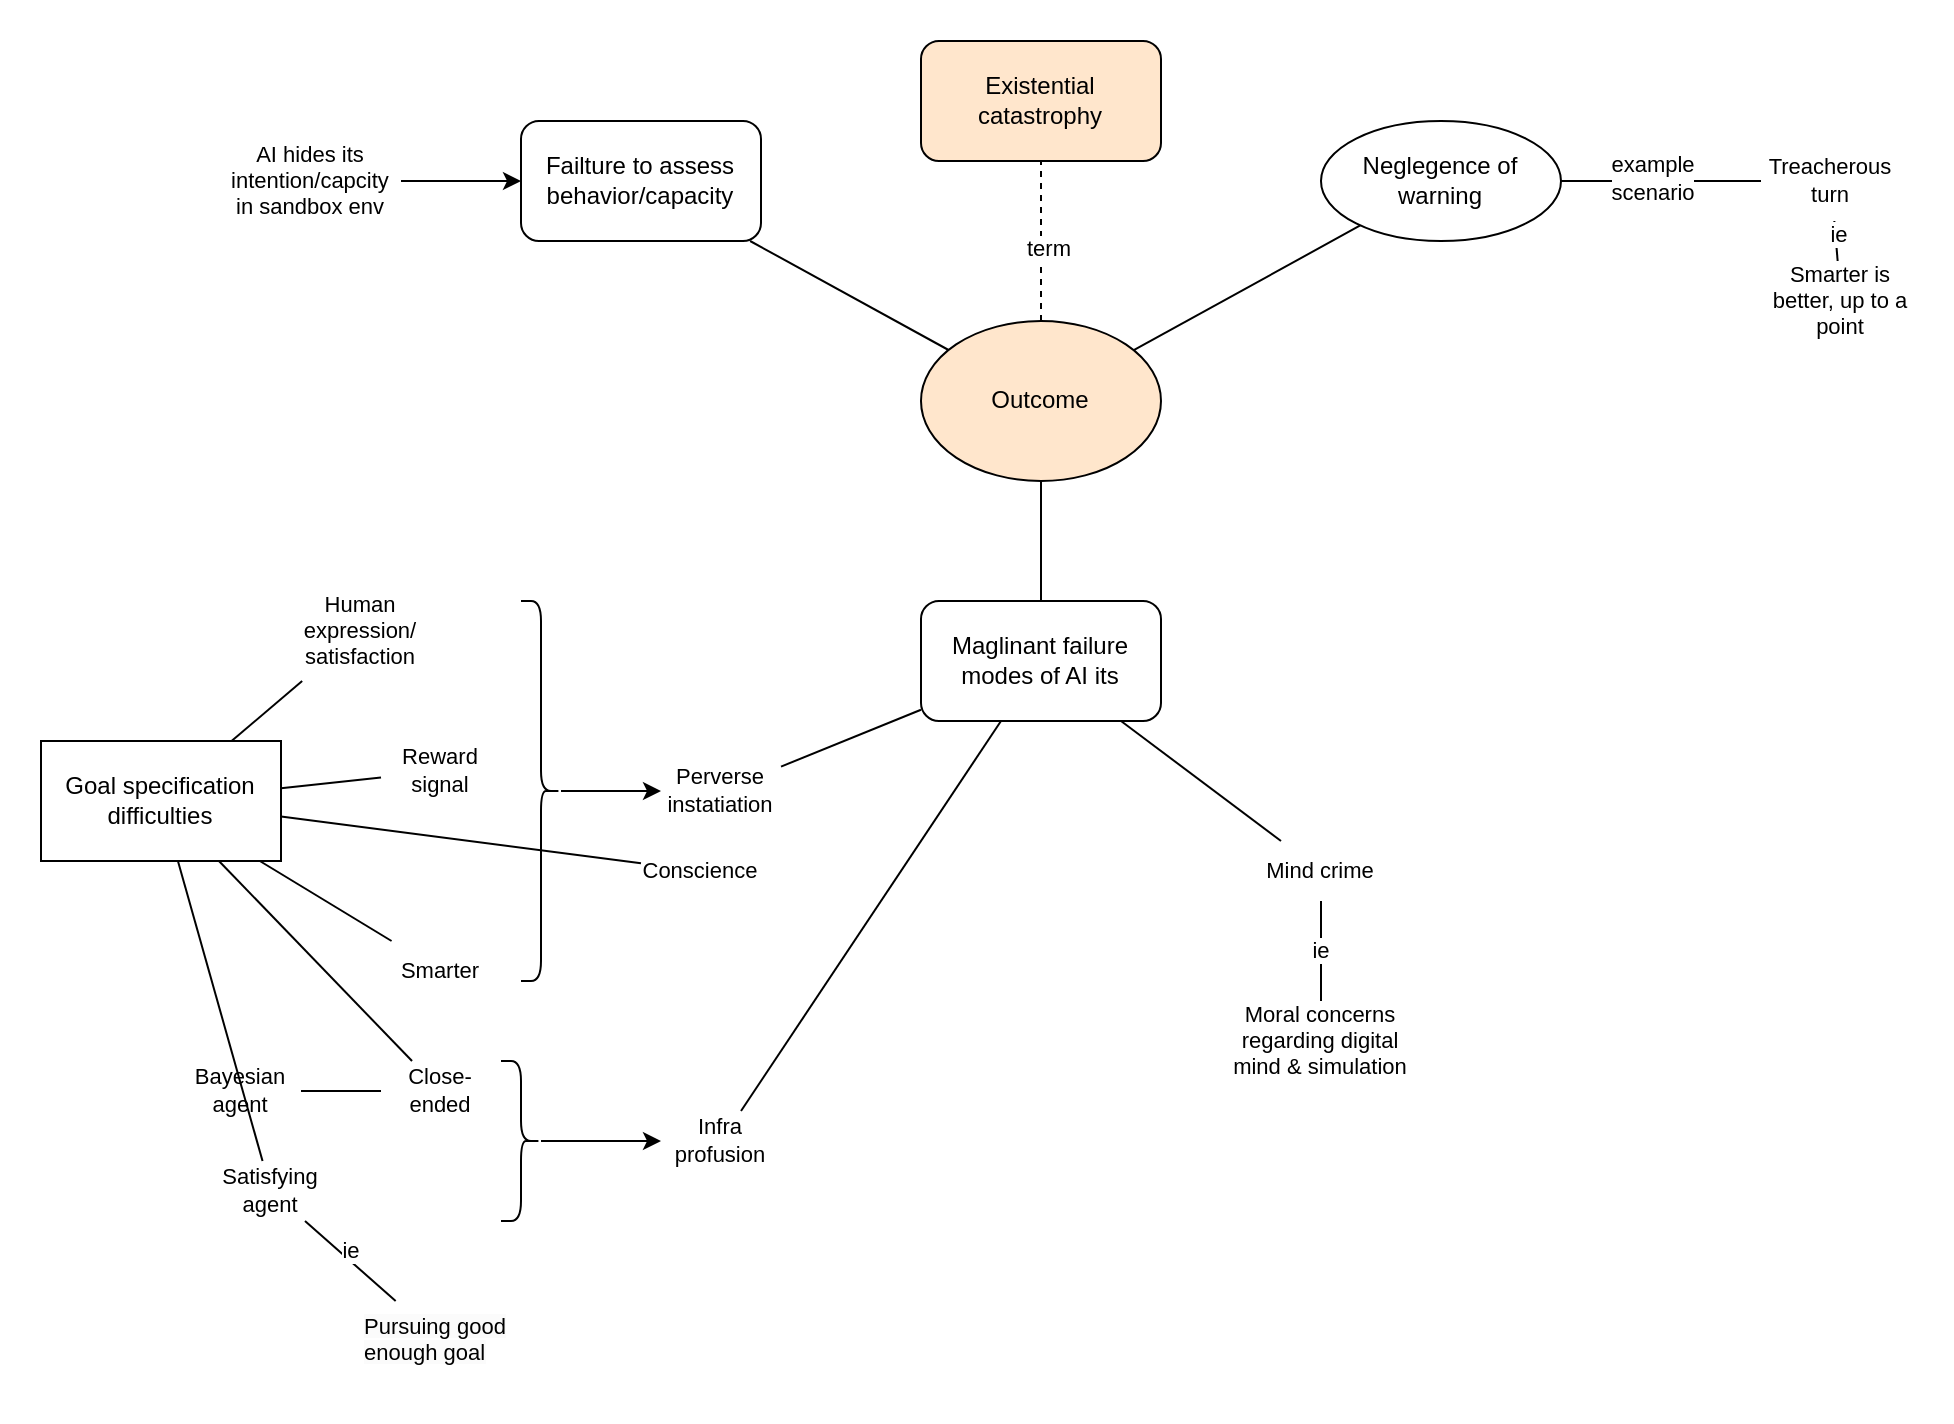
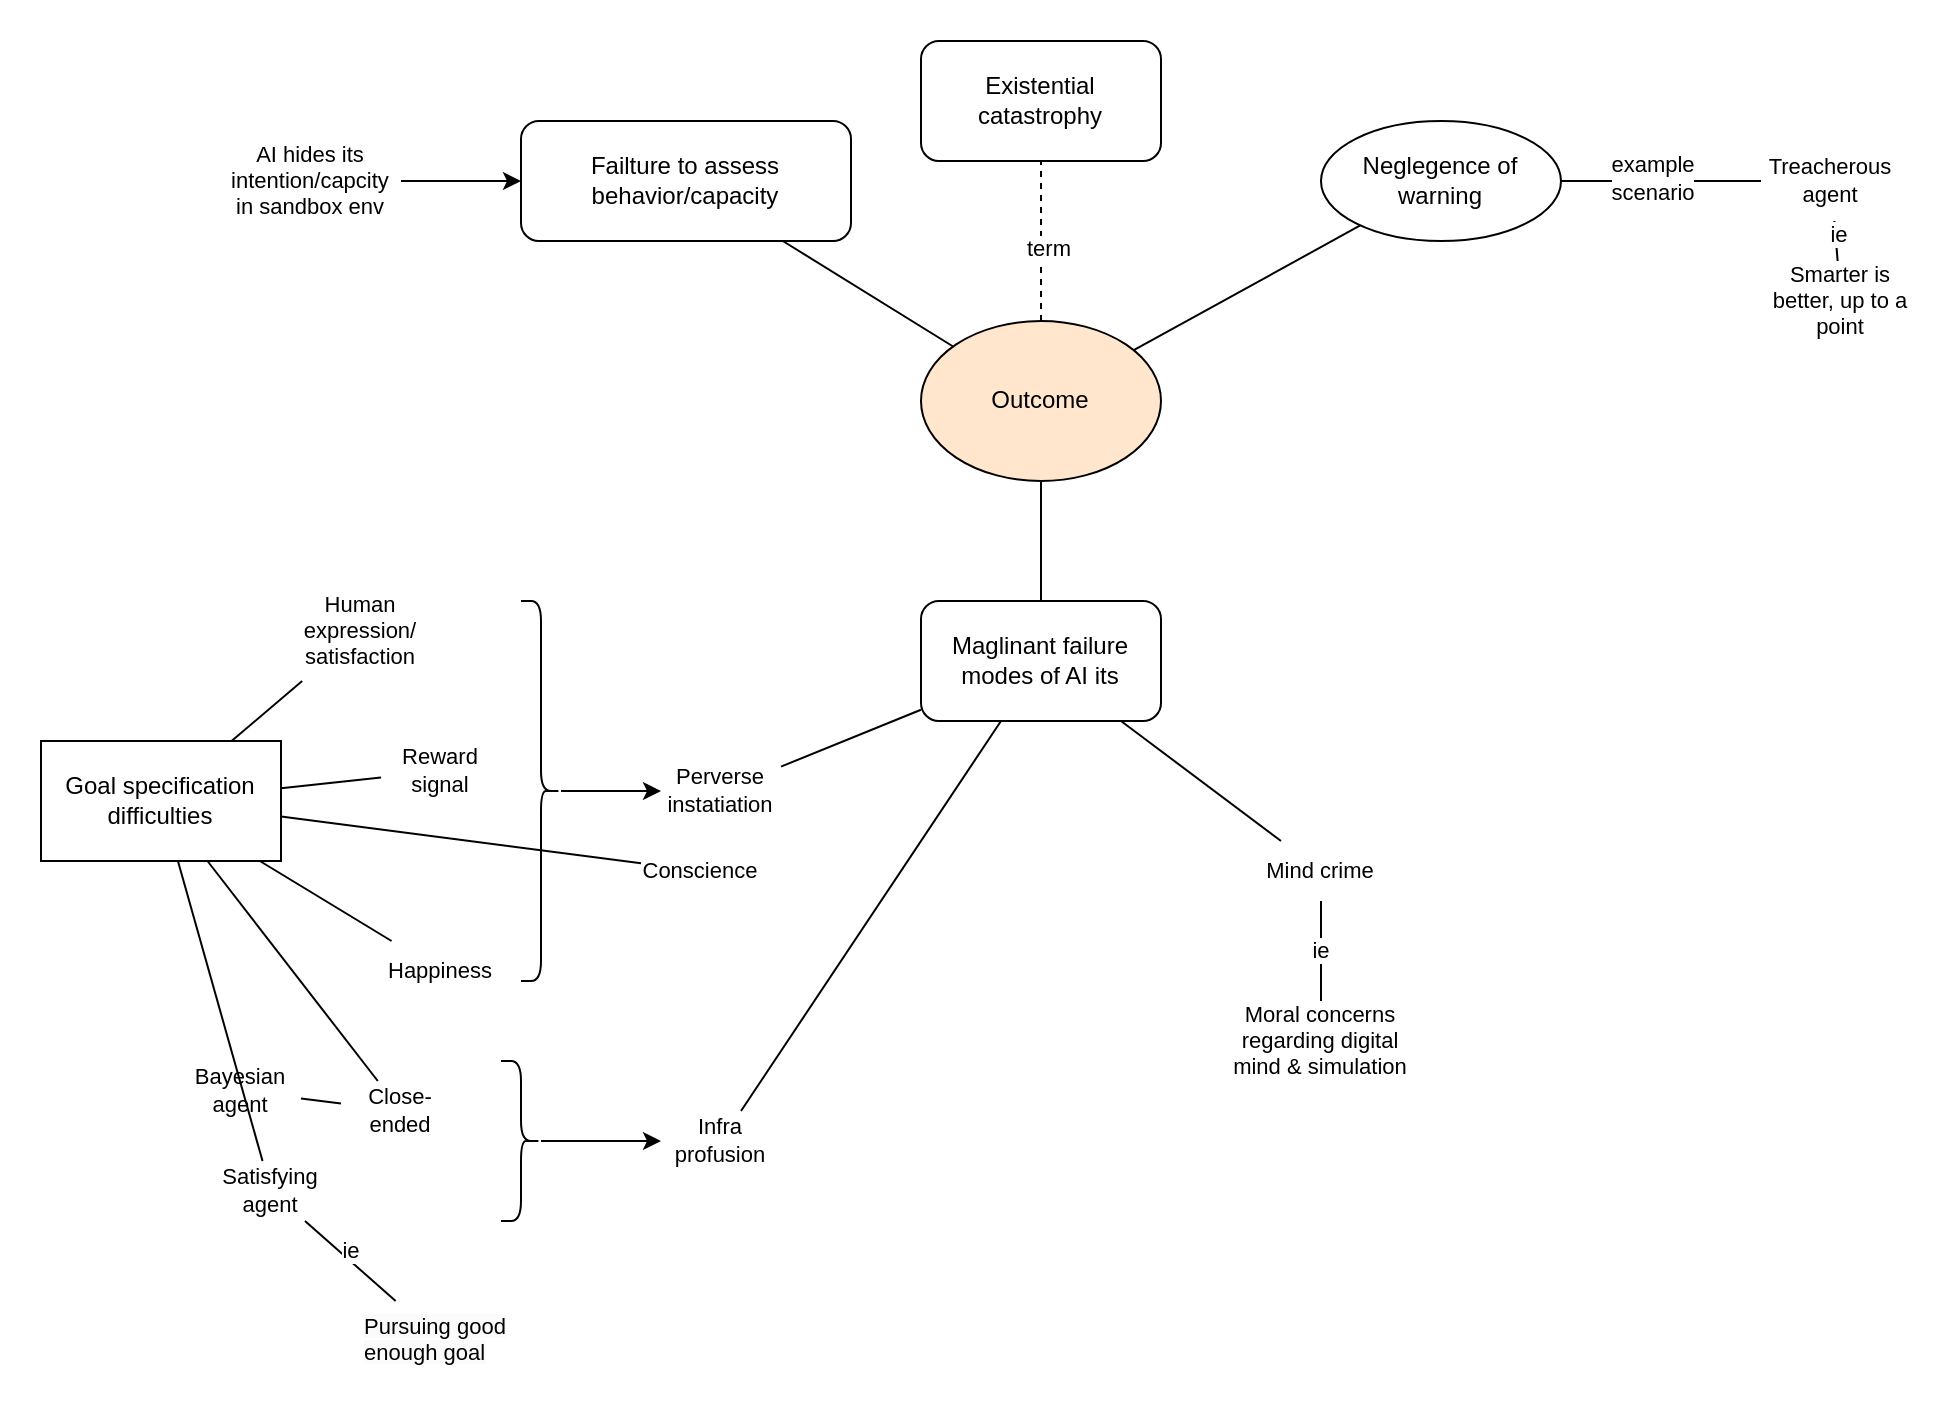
(1041, 101) -> (1041, 101)
(641, 181) -> (686, 181)
(1831, 181) -> (1831, 181)
(441, 971) -> (441, 971)
(441, 1091) -> (401, 1111)
